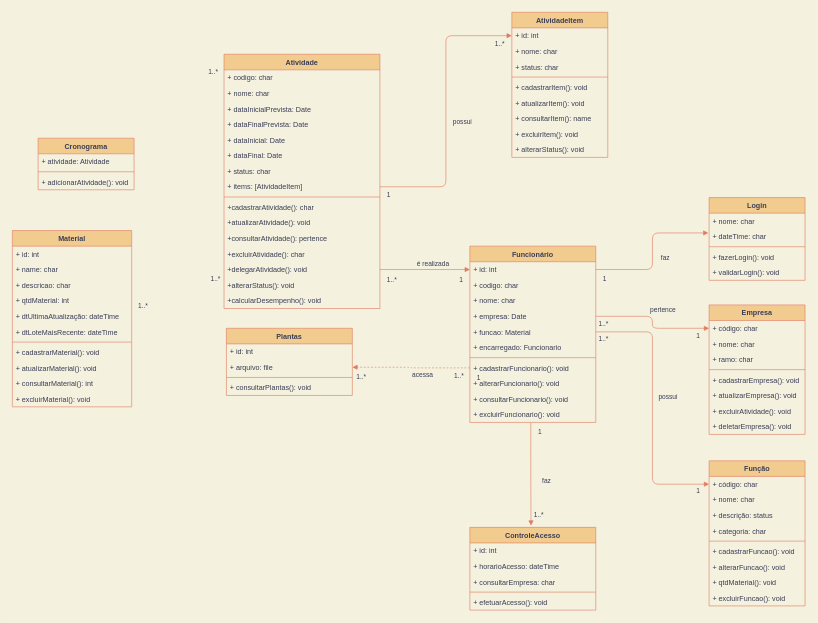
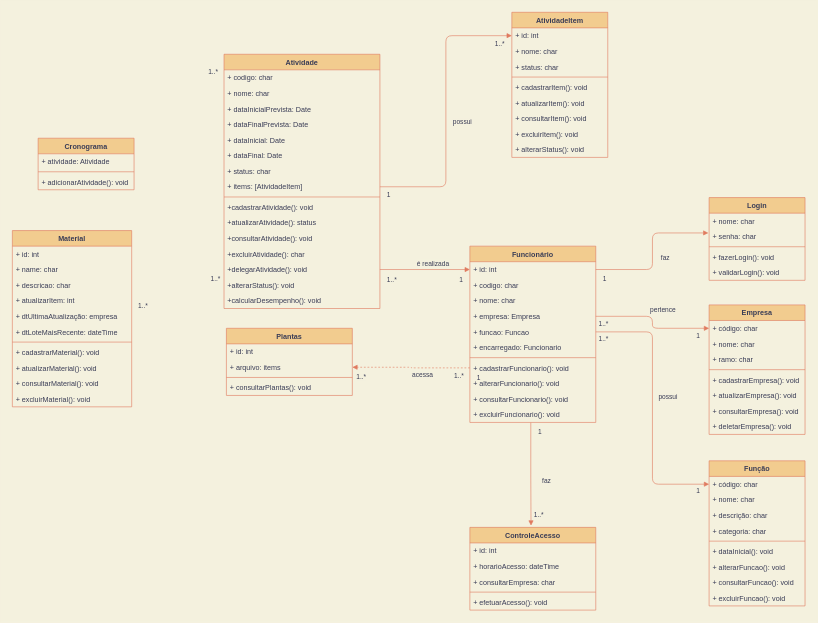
(558, 119) -> (557, 119)
(278, 208) -> (277, 208)
(275, 223) -> (280, 223)
(741, 237) -> (736, 237)
(285, 239) -> (276, 239)
(46, 301) -> (50, 301)
(71, 317) -> (70, 317)
(501, 317) -> (507, 317)
(505, 332) -> (503, 332)
(254, 368) -> (257, 368)
(61, 384) -> (63, 384)
(758, 412) -> (761, 412)
(747, 516) -> (743, 516)
(759, 552) -> (749, 552)
(750, 583) -> (759, 583)
